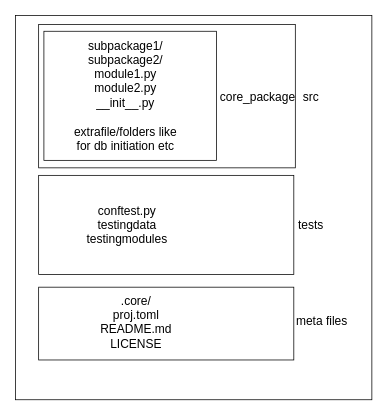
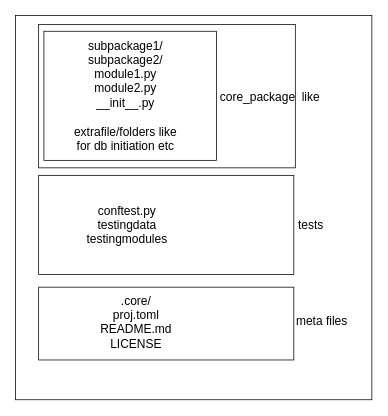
(311, 96) -> (311, 96)
